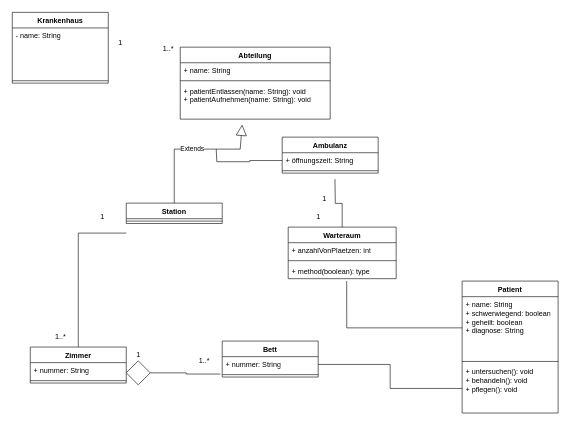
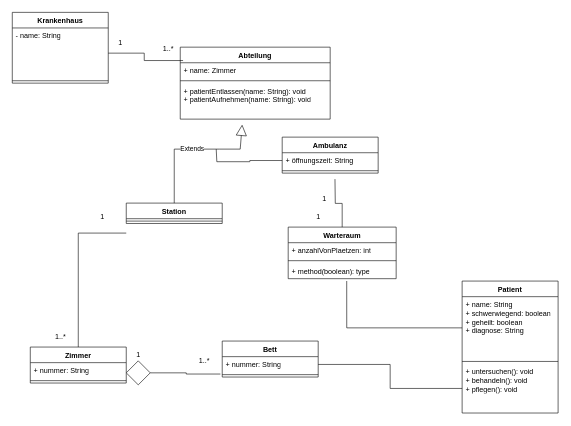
none -> (144, 58)
(208, 71) -> (208, 71)
